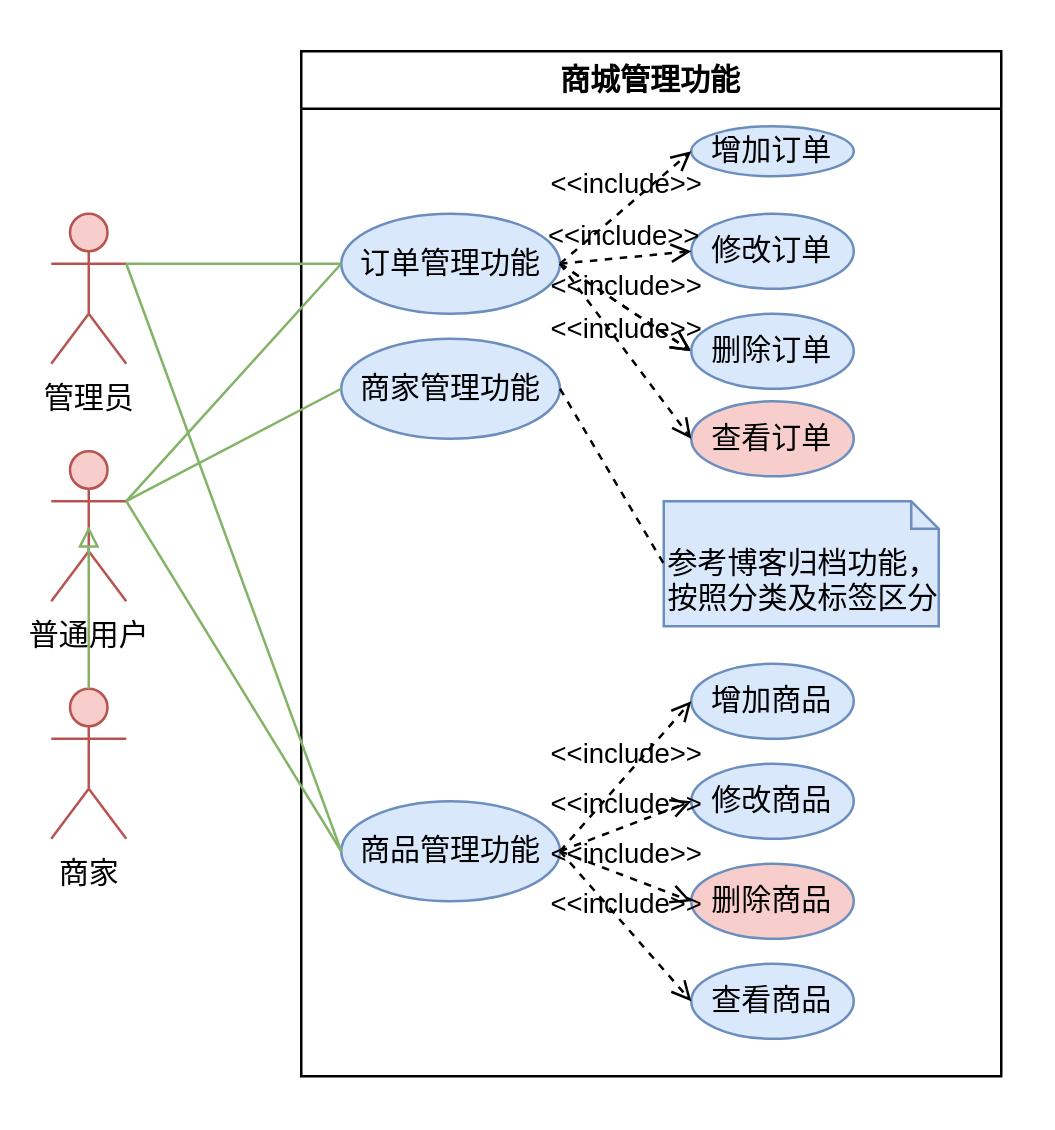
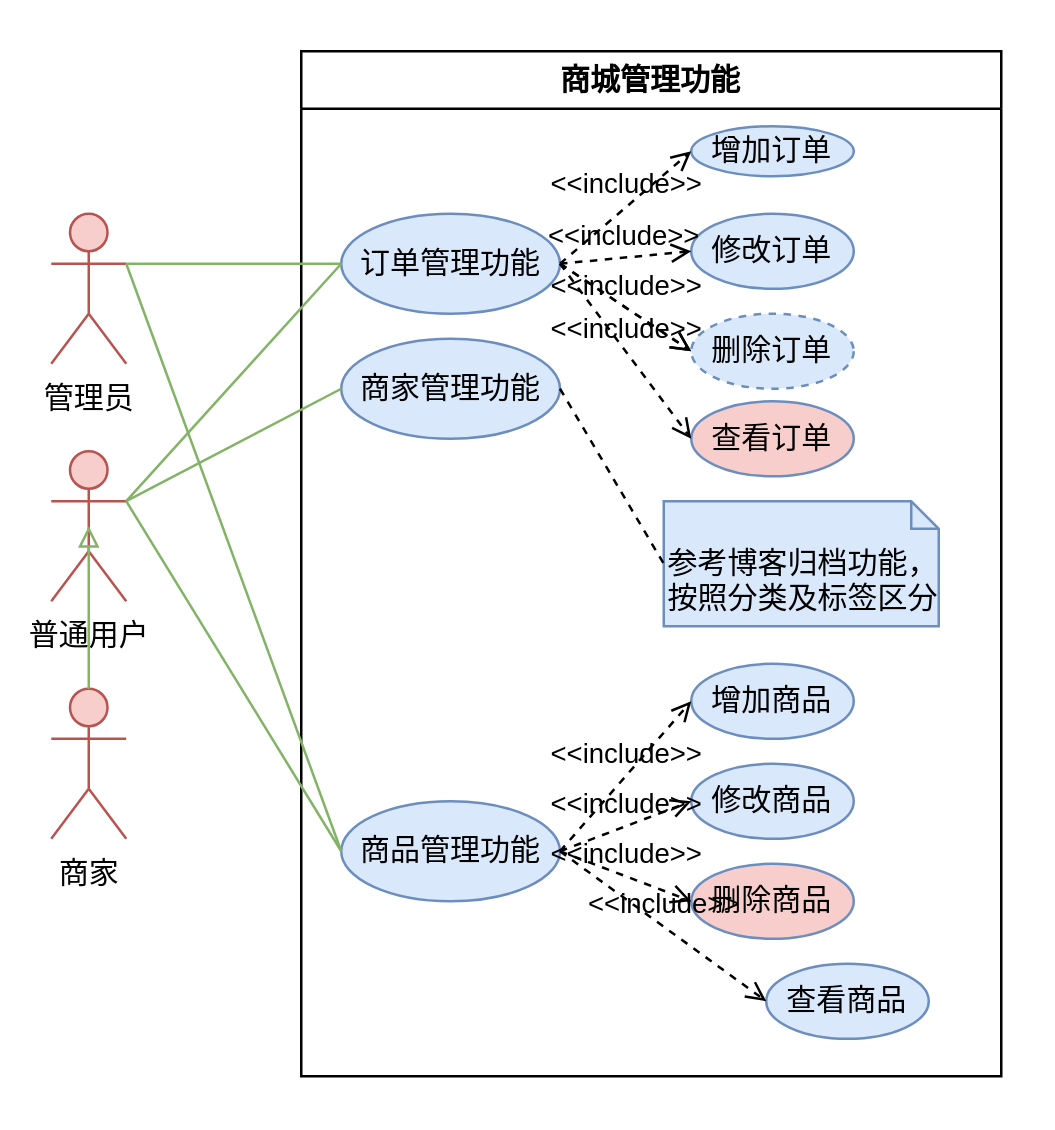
(773, 351) -> (773, 351)
(773, 1001) -> (848, 1001)
